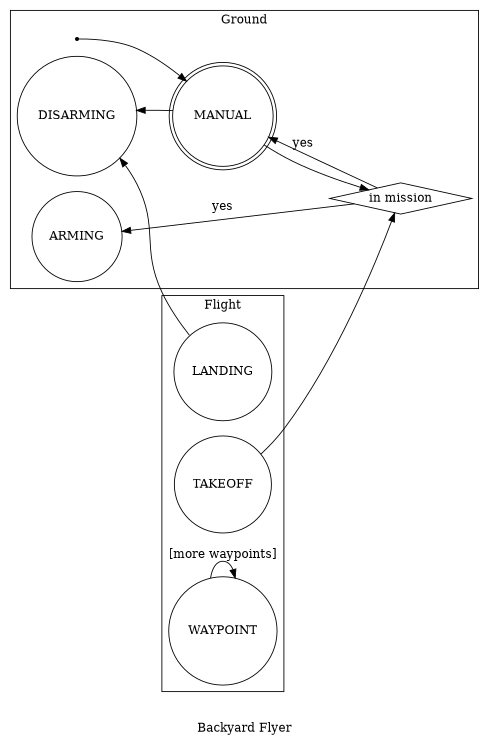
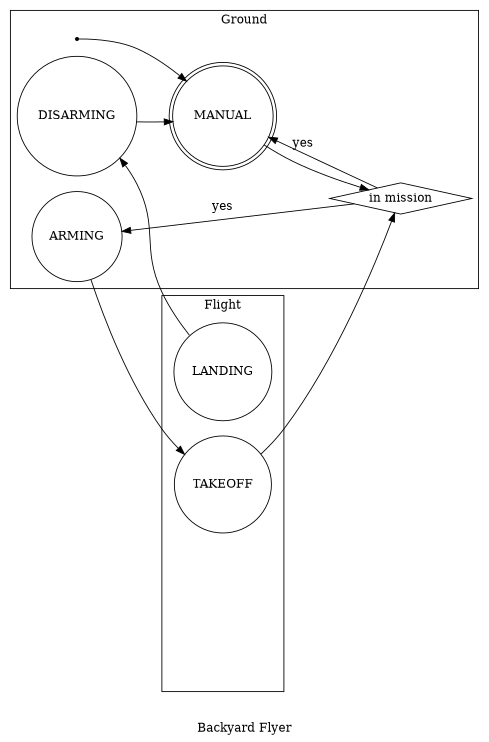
(159, 110) -> (150, 122)
none -> (127, 368)
(223, 631) -> none
